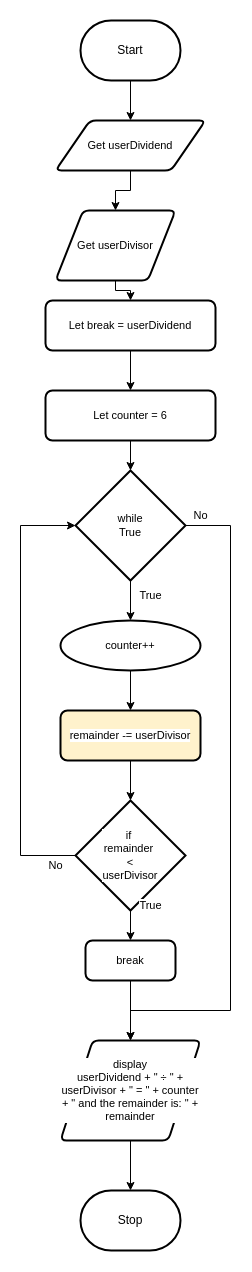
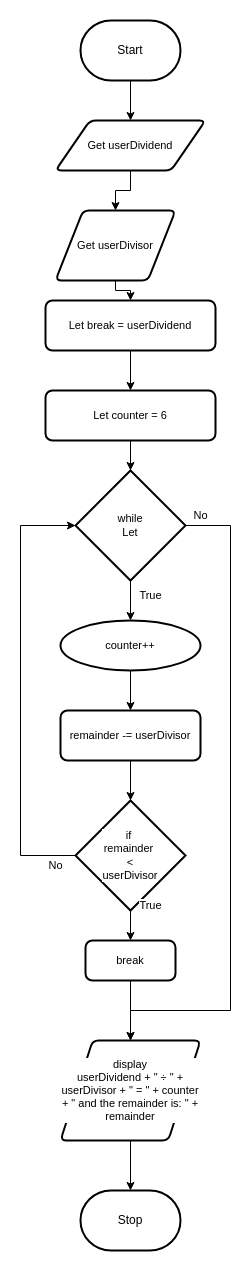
(131, 526) -> (131, 526)
(131, 736) -> (131, 736)
